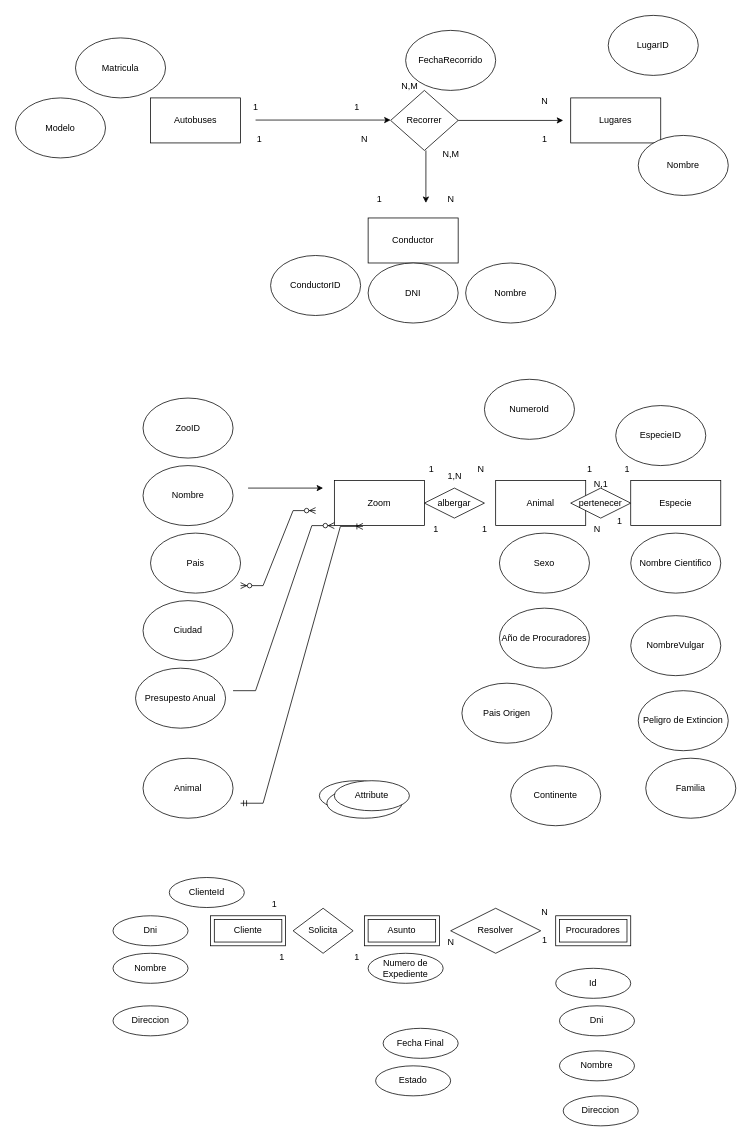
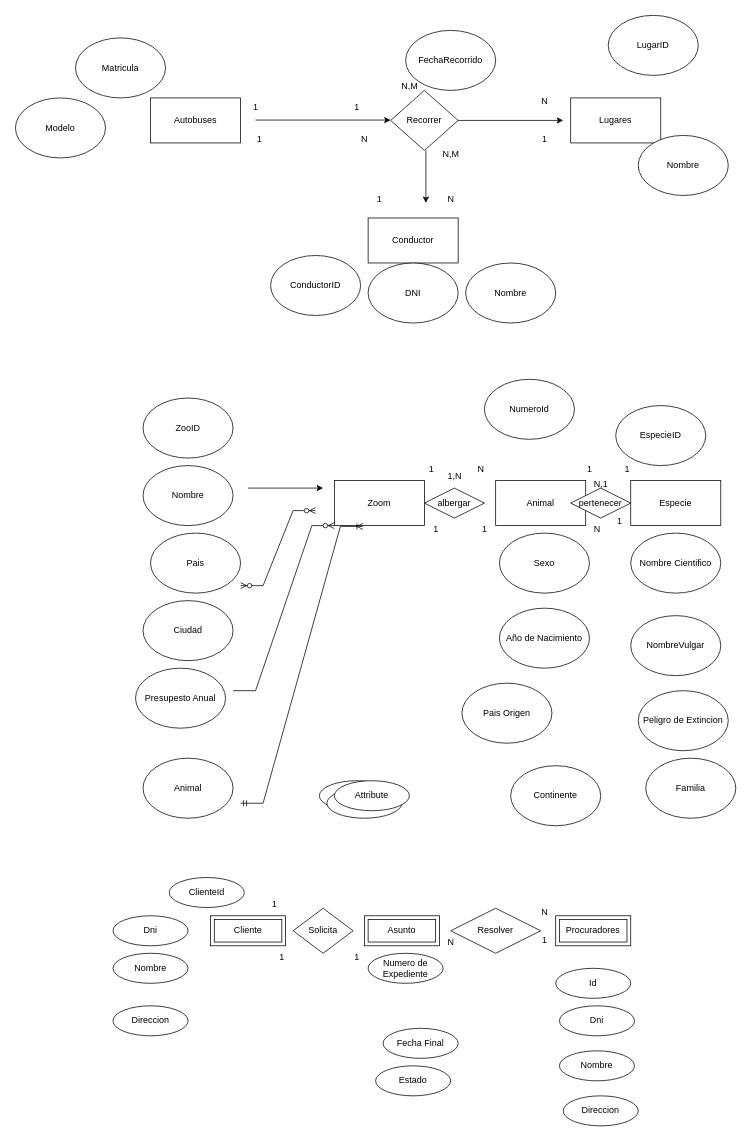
(544, 638) -> (544, 638)
